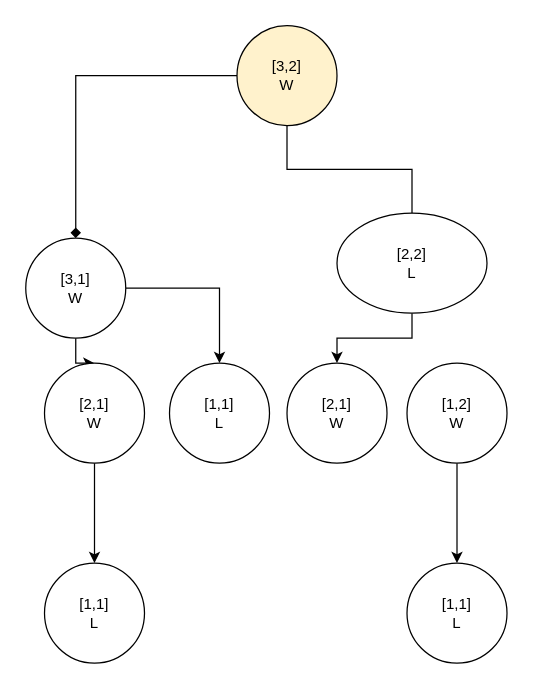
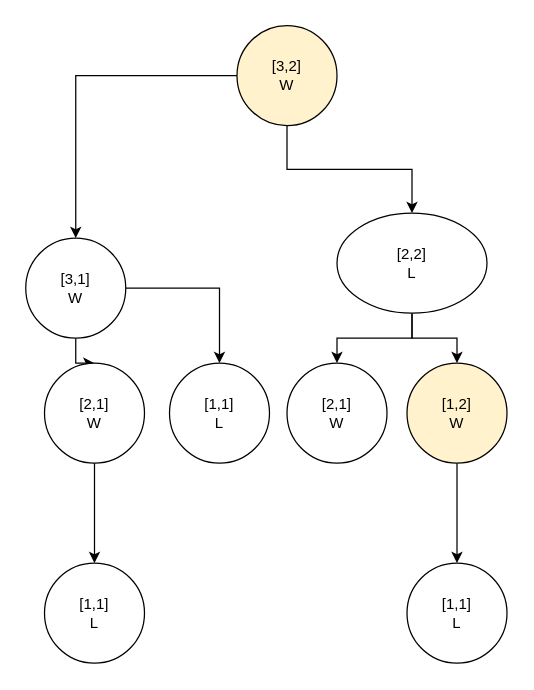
(412, 206) -> (412, 203)
(76, 227) -> (76, 228)
none -> (444, 338)
(457, 413) -> (457, 413)
